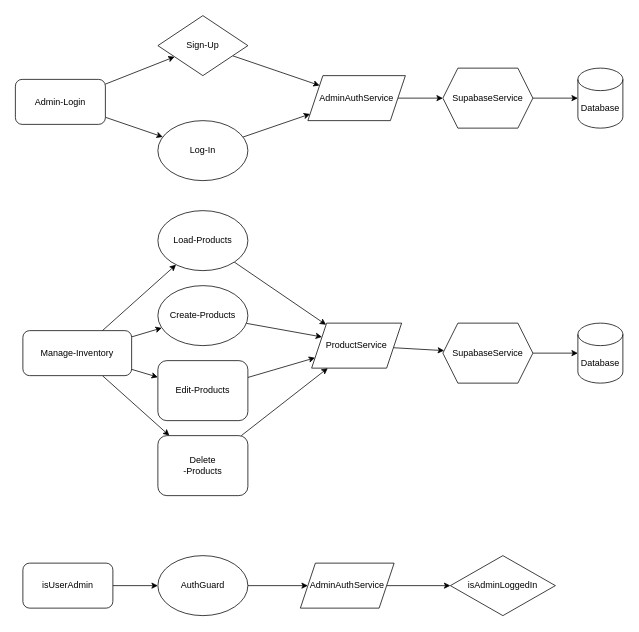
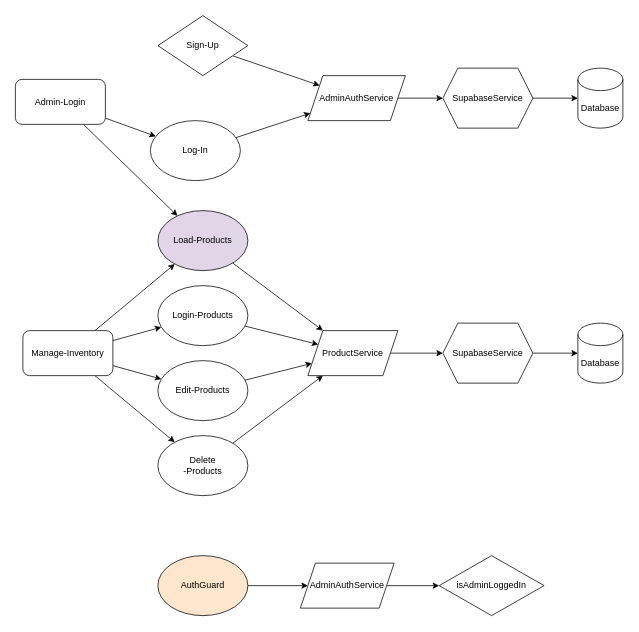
(137, 71) -> (158, 196)
(203, 150) -> (195, 150)
(203, 240) -> (203, 240)
(203, 315) -> (203, 315)
(357, 345) -> (353, 353)
(77, 353) -> (68, 353)
(203, 390) -> (203, 390)
(203, 465) -> (203, 465)
(68, 585) -> none
(133, 585) -> none
(203, 585) -> (203, 585)
(503, 585) -> (492, 585)
